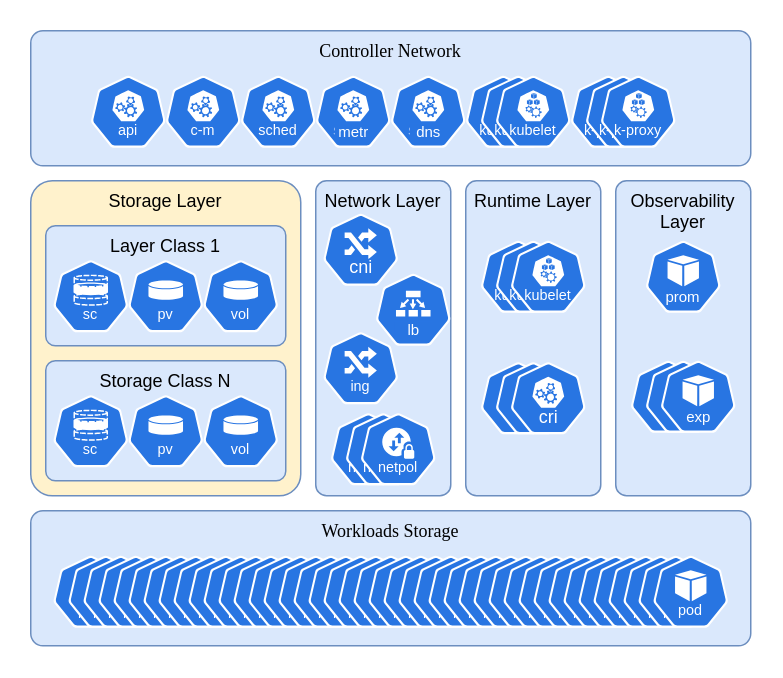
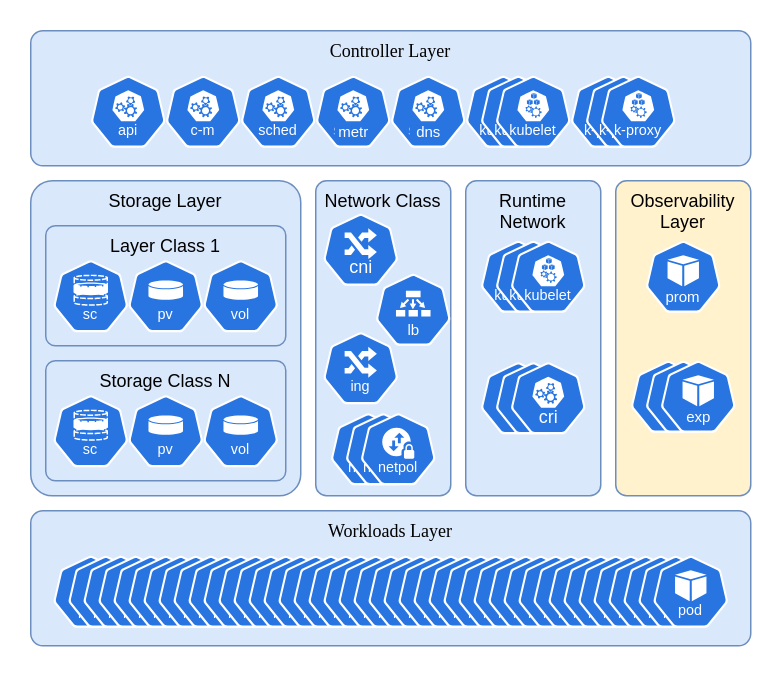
(391, 52) -> (391, 52)
(166, 202) -> (166, 202)
(383, 202) -> (383, 202)
(533, 202) -> (533, 213)
(683, 338) -> (683, 338)
(391, 532) -> (391, 532)
